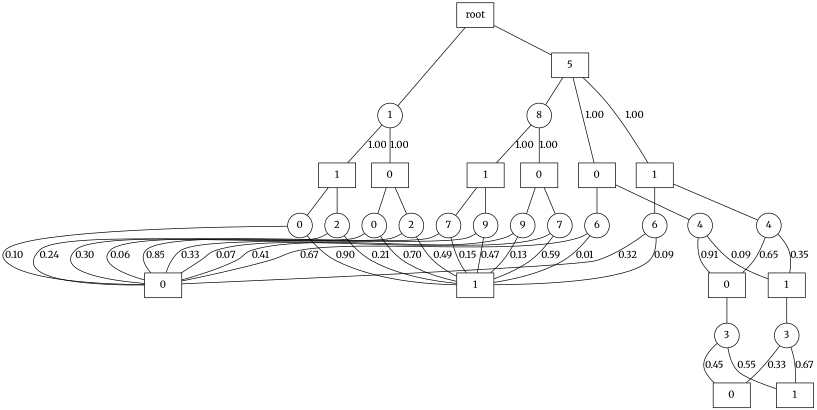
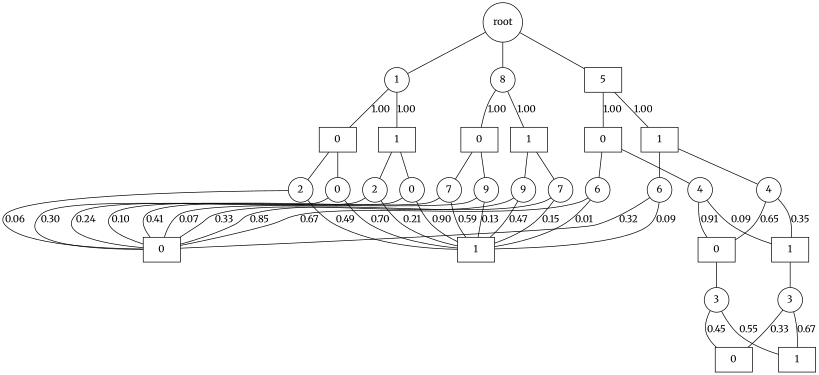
(475, 15) -> (503, 22)
(554, 91) -> (503, 55)
